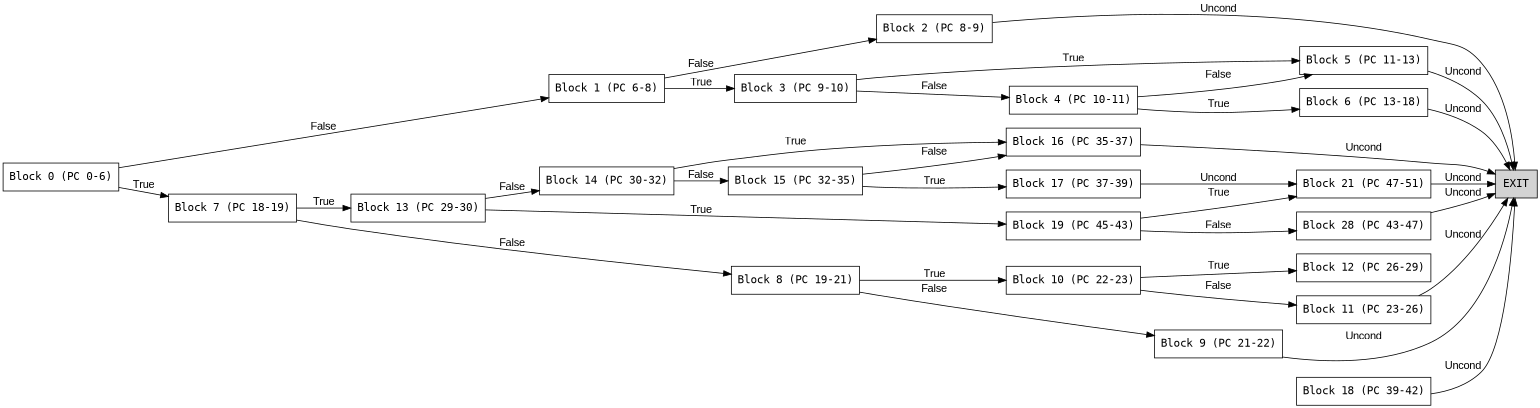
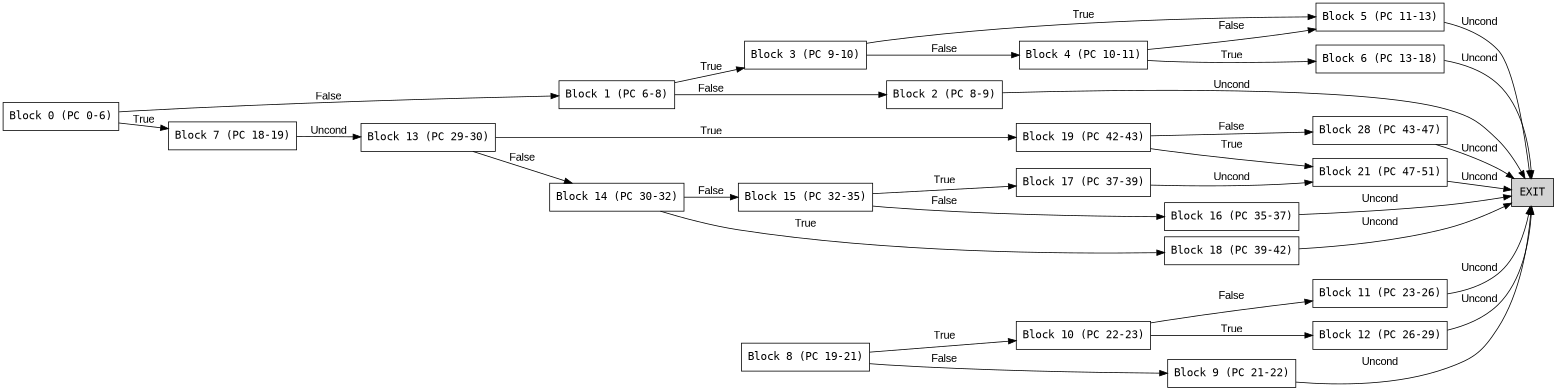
(835, 149) -> (907, 247)
(324, 202) -> (329, 131)
(1073, 226) -> (1083, 137)
(510, 250) -> none
none -> (1510, 289)
